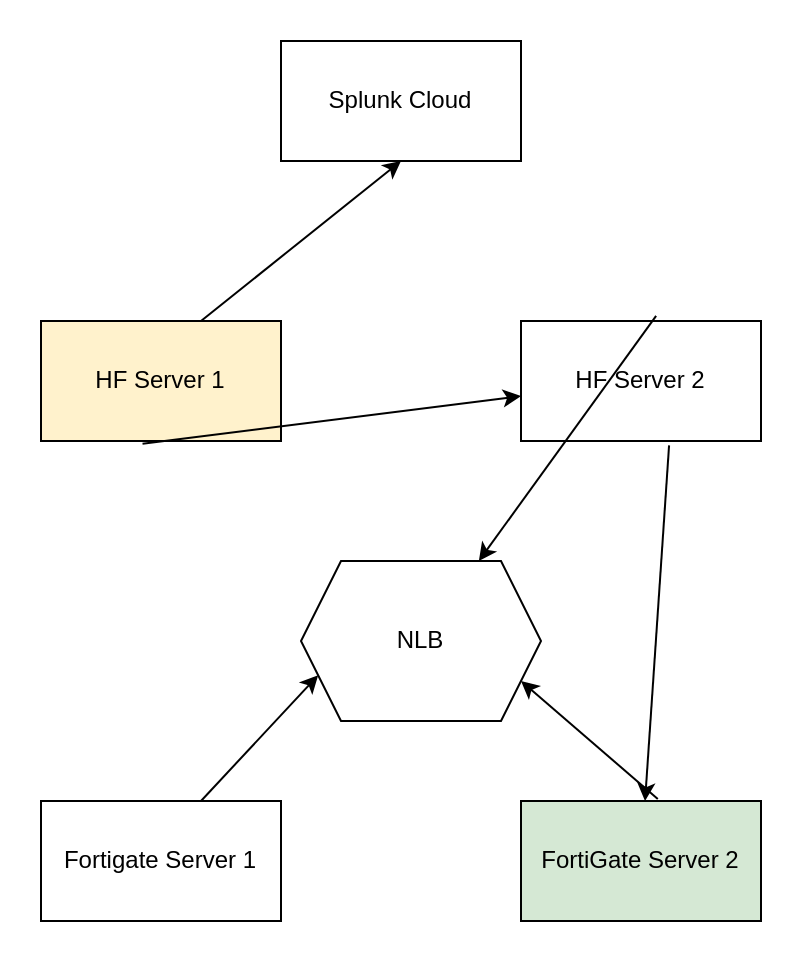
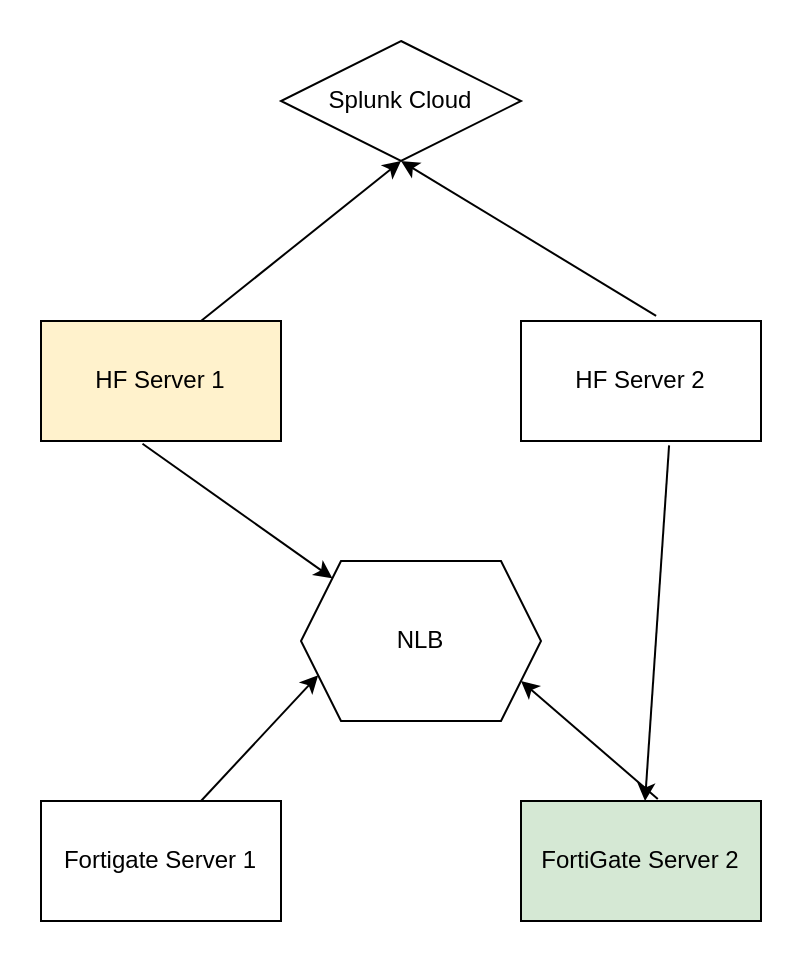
(401, 101) -> (401, 101)
(325, 421) -> (232, 507)
(572, 433) -> (534, 242)
